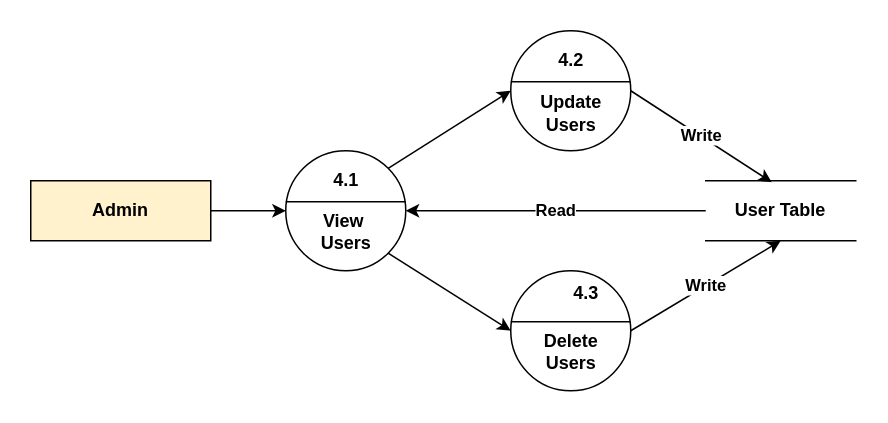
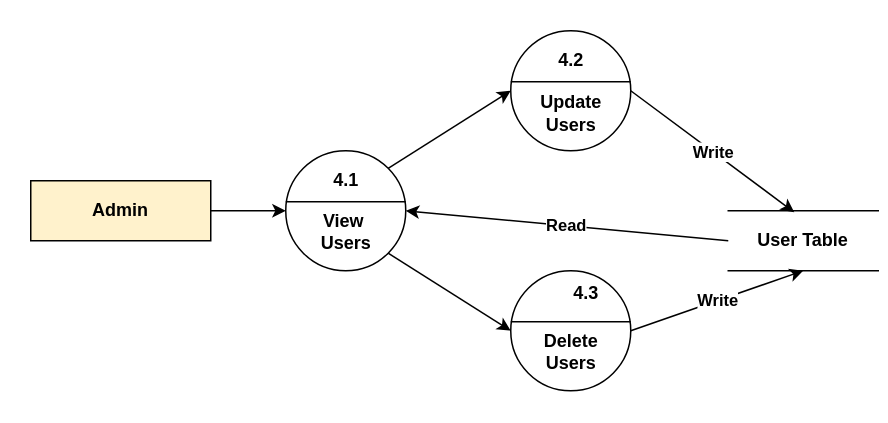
(781, 211) -> (803, 241)
